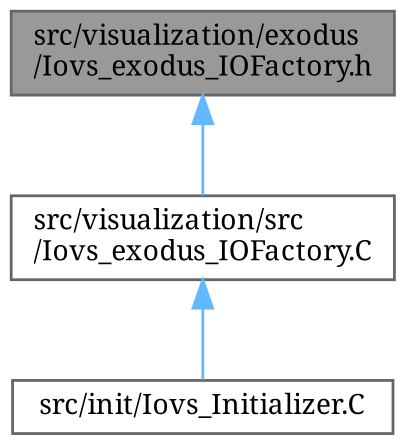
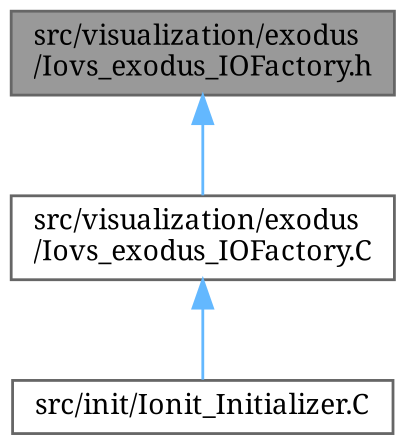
(203, 238) -> (203, 238)
(203, 407) -> (203, 407)
